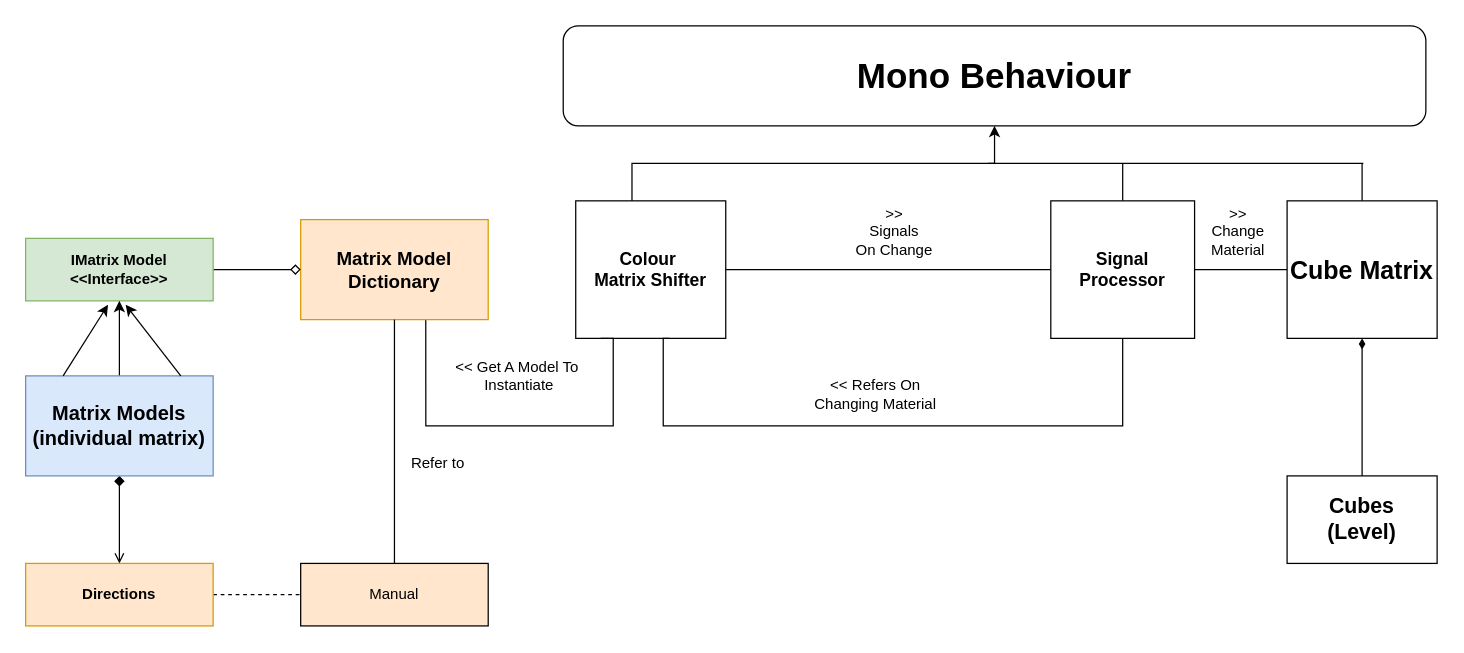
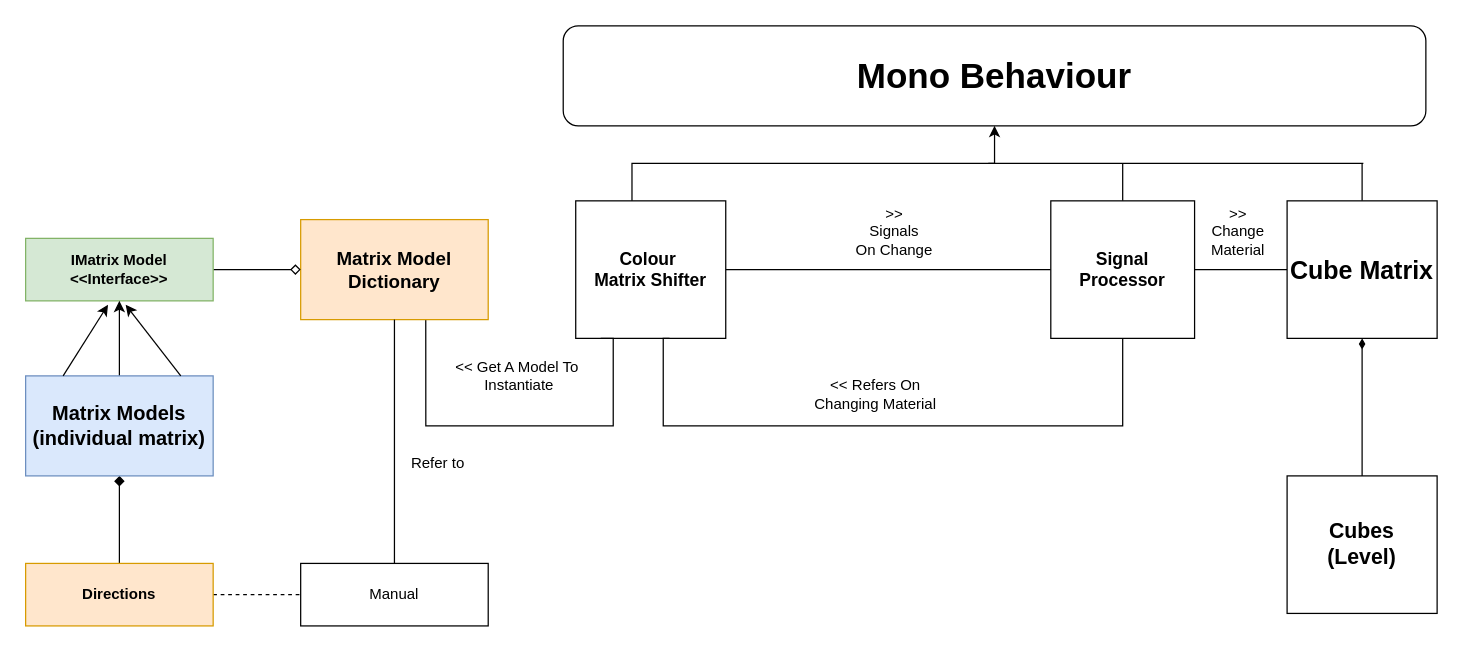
(1362, 519) -> (1362, 544)
(119, 557) -> (119, 558)
(394, 594) -> (394, 594)
